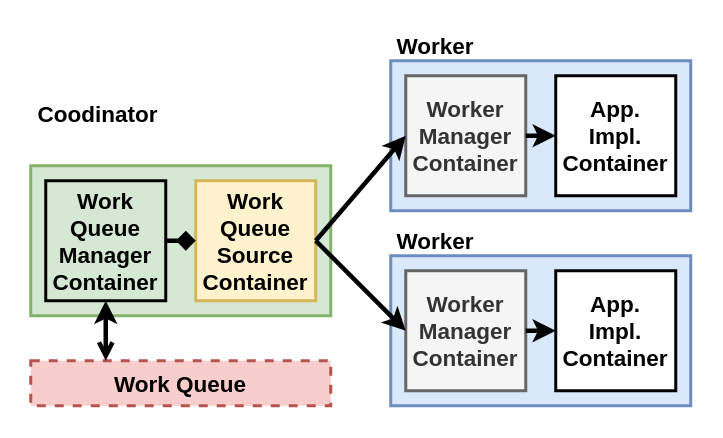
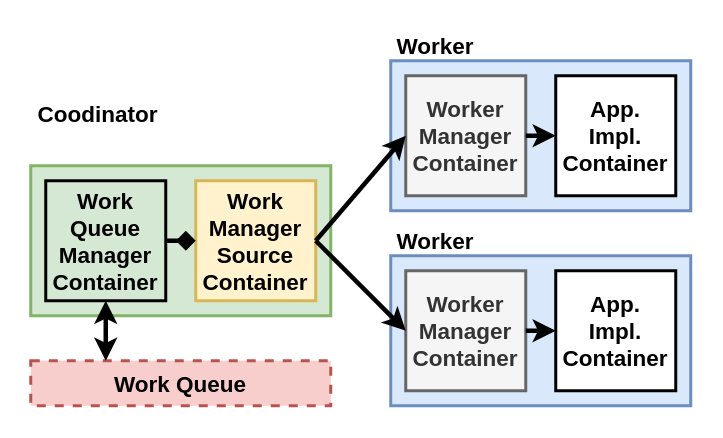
(256, 241) -> (256, 241)
(106, 343) -> (106, 343)
